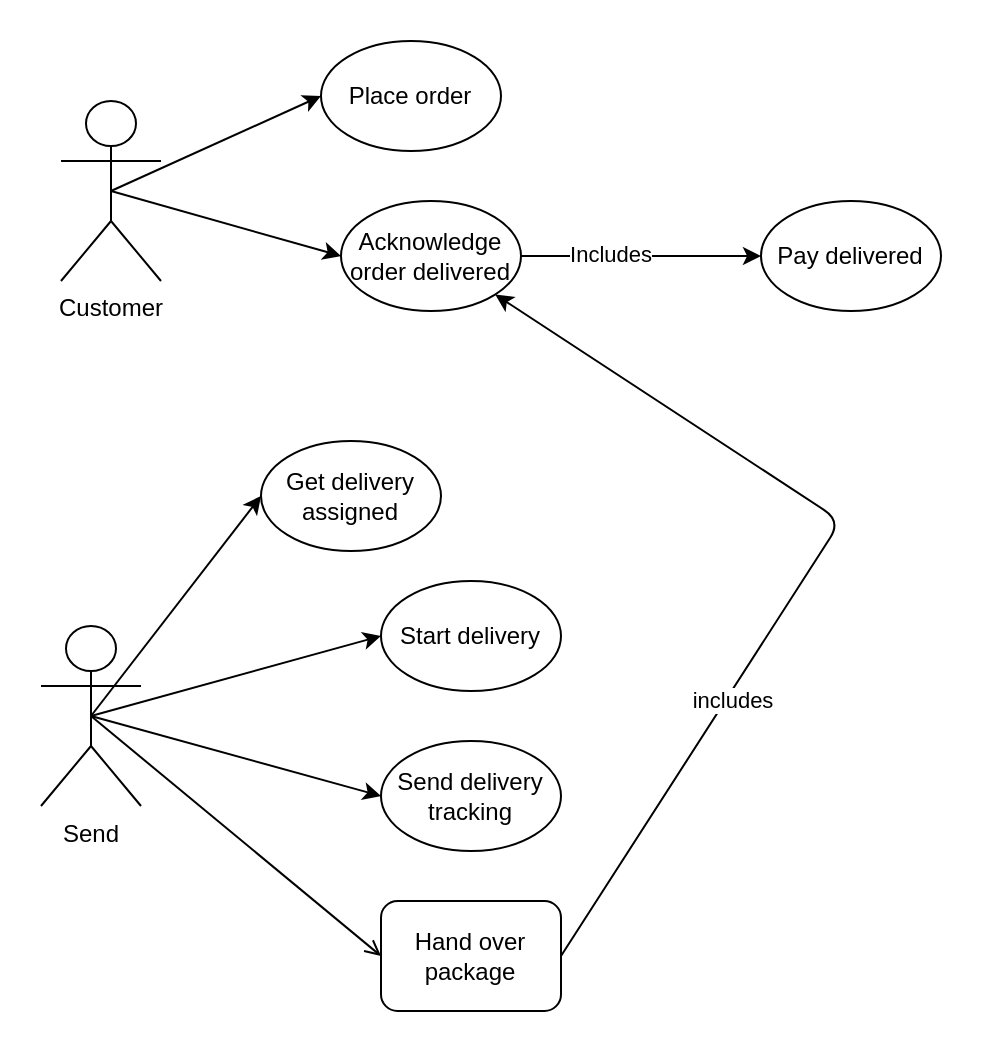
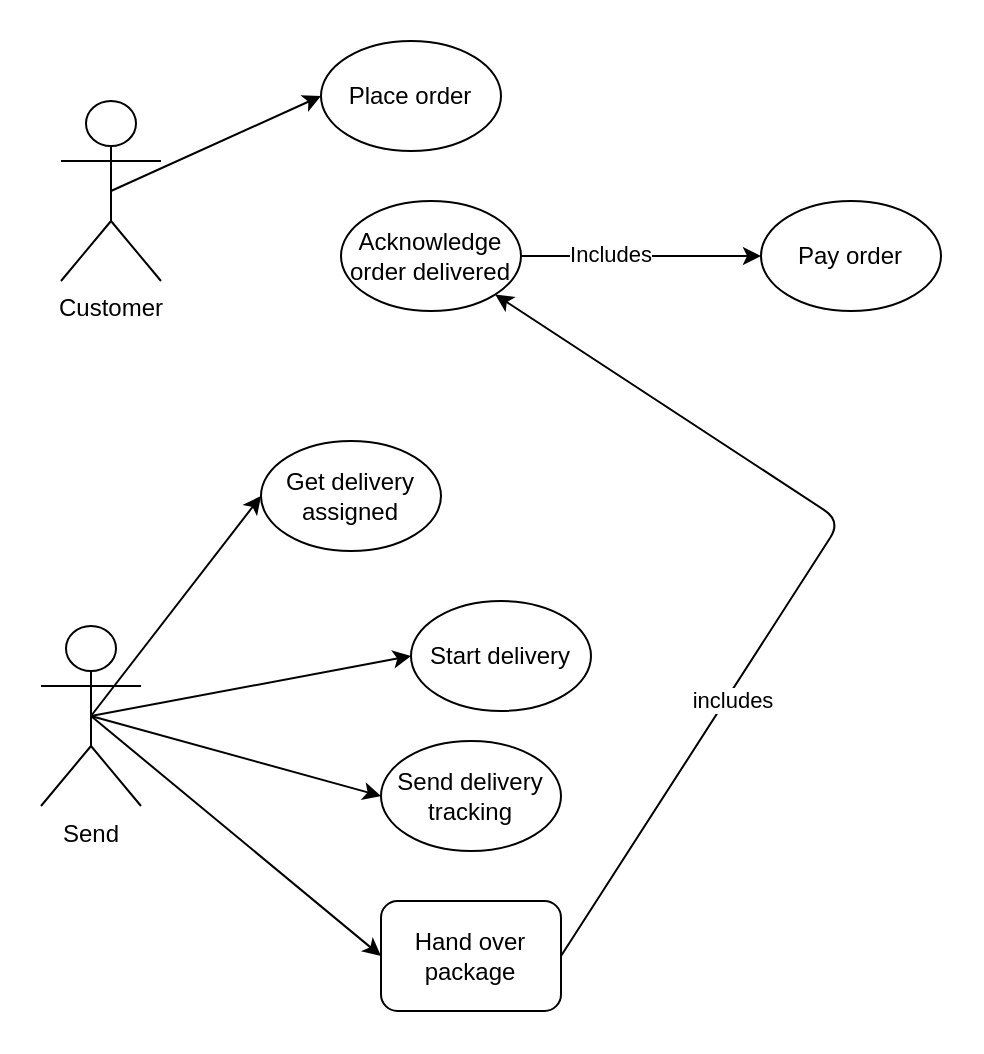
(223, 223) -> none
(851, 257) -> (851, 257)
(471, 636) -> (501, 656)
(372, 949) -> (370, 947)
